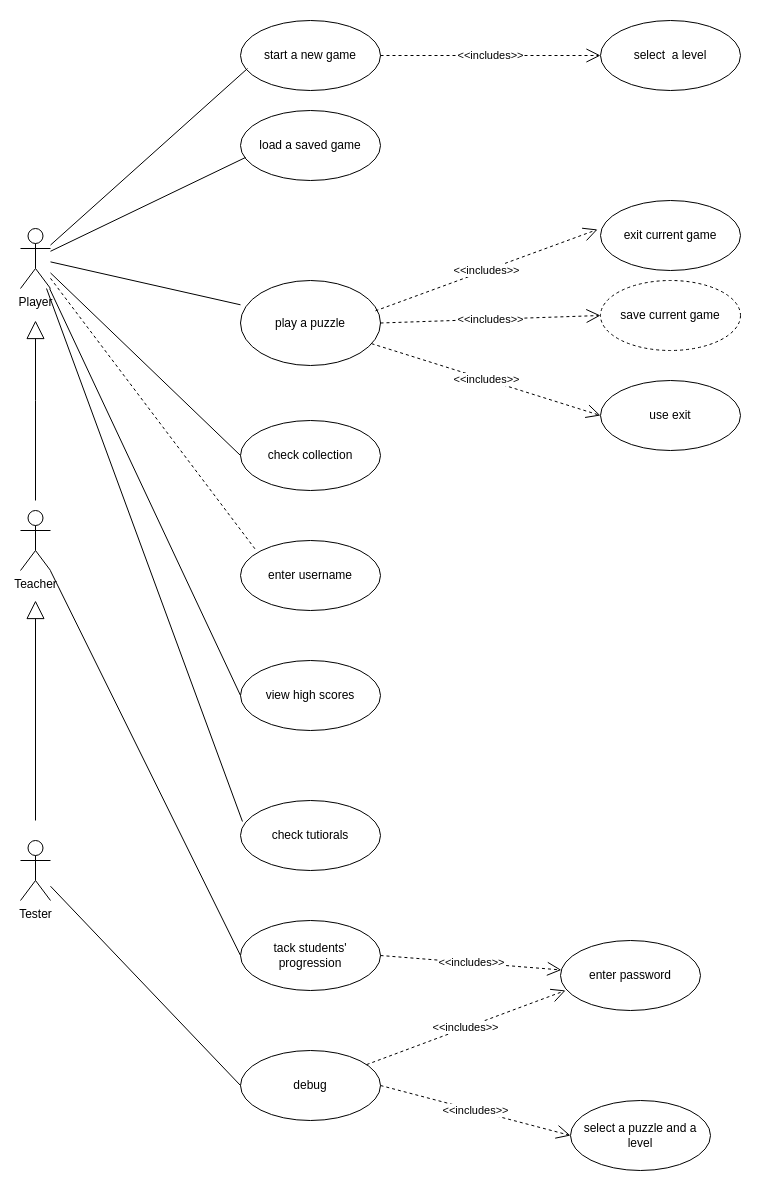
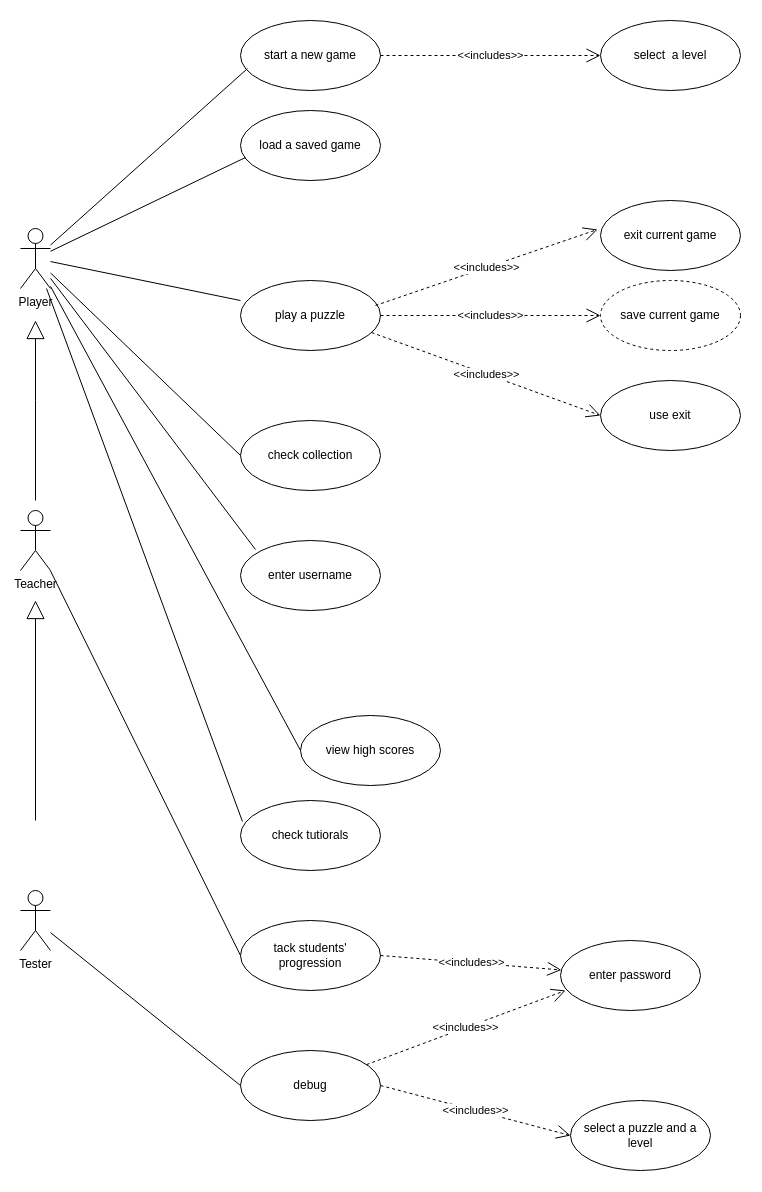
(311, 323) -> (311, 316)
(152, 413) -> (152, 413)
(311, 696) -> (371, 751)
(36, 871) -> (36, 921)
